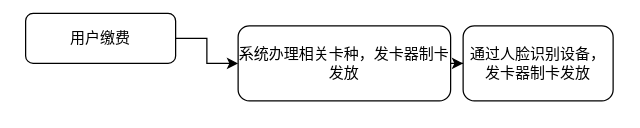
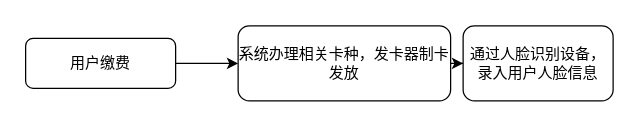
(101, 38) -> (101, 63)
(538, 63) -> (538, 63)
